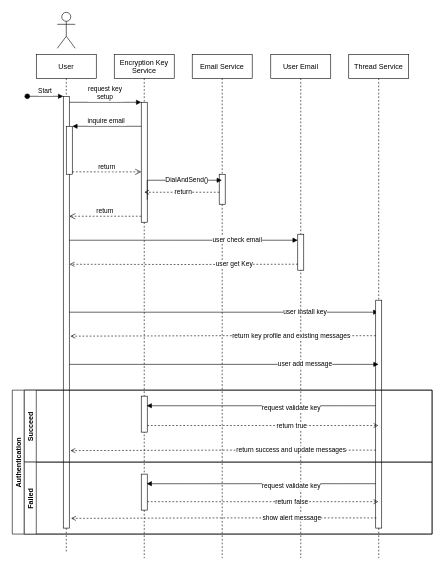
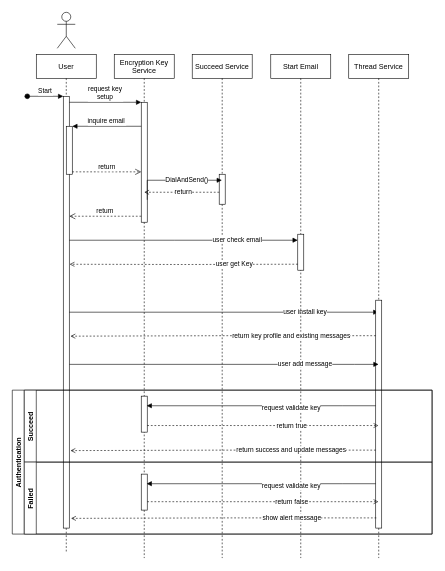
(222, 67) -> (222, 67)
(301, 67) -> (301, 67)
